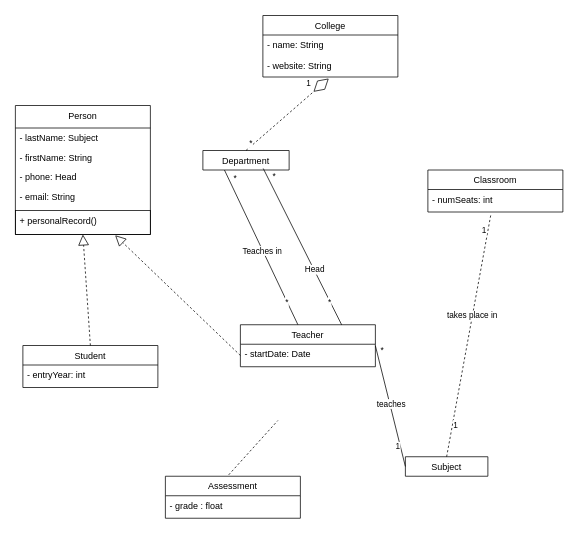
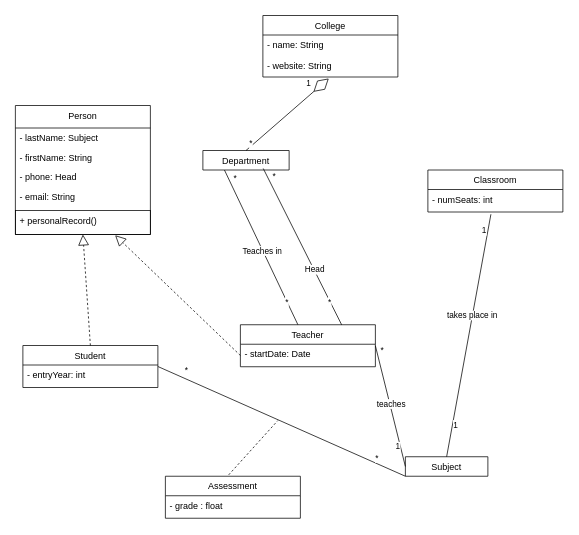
(280, 121) -> (280, 121)
(459, 387) -> (459, 387)
none -> (282, 421)
